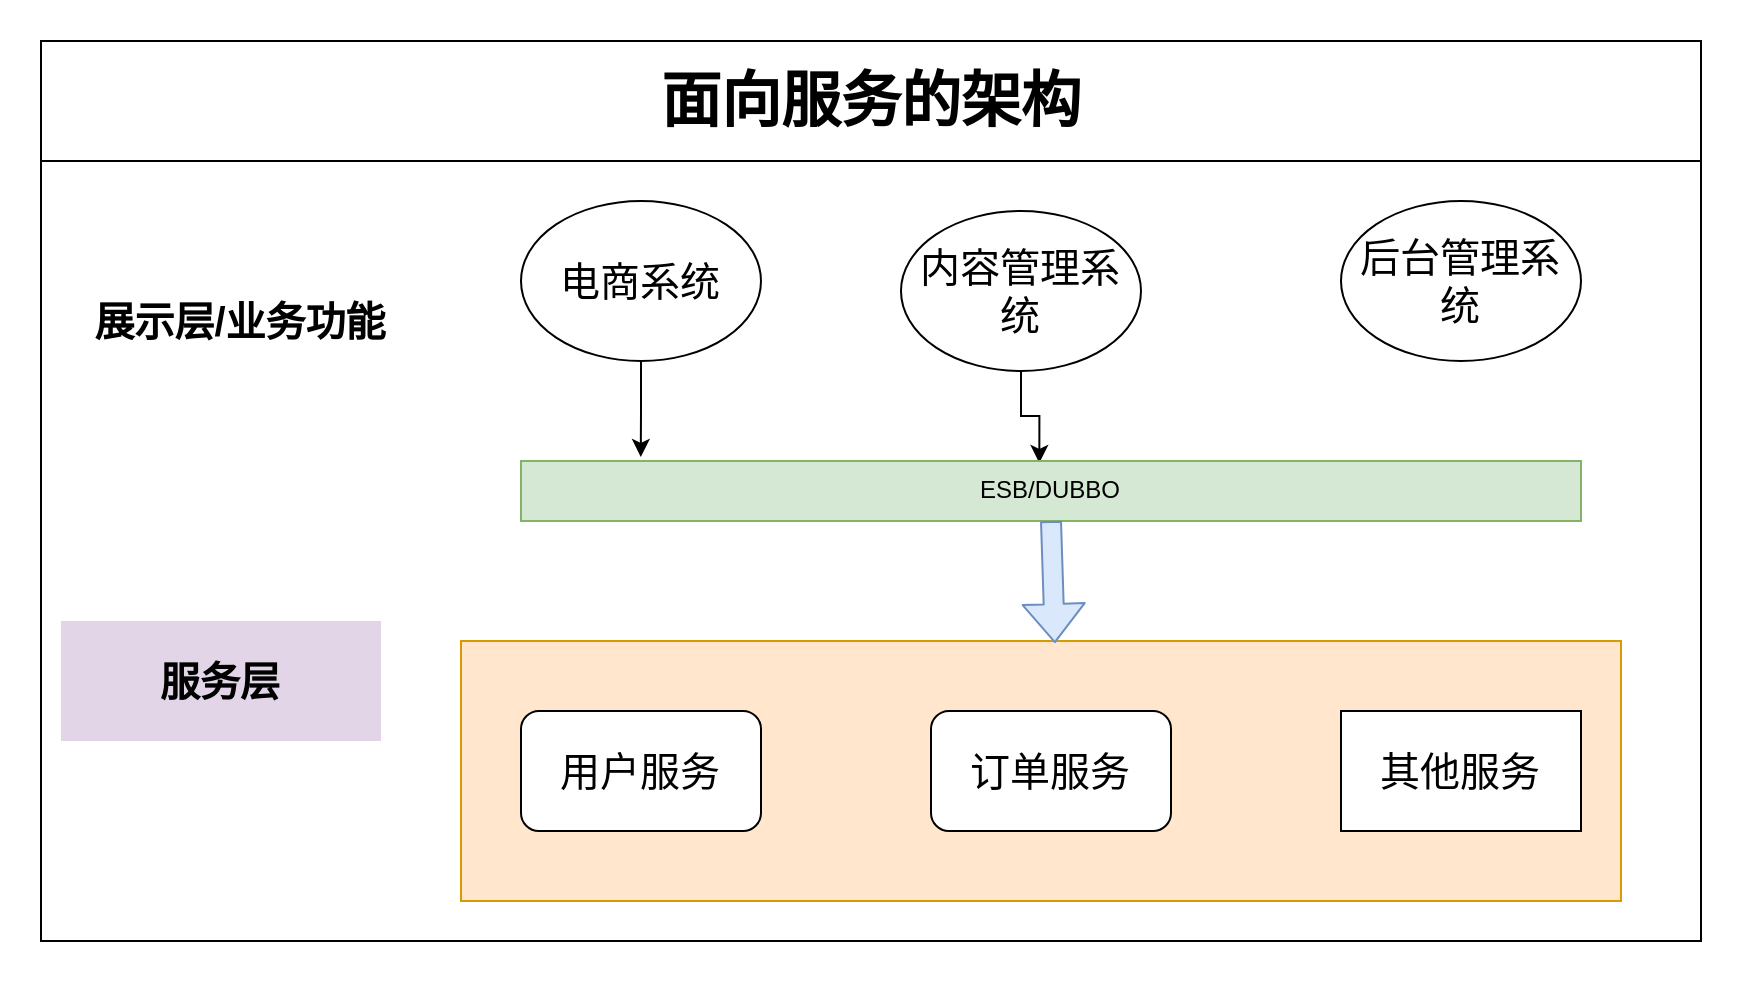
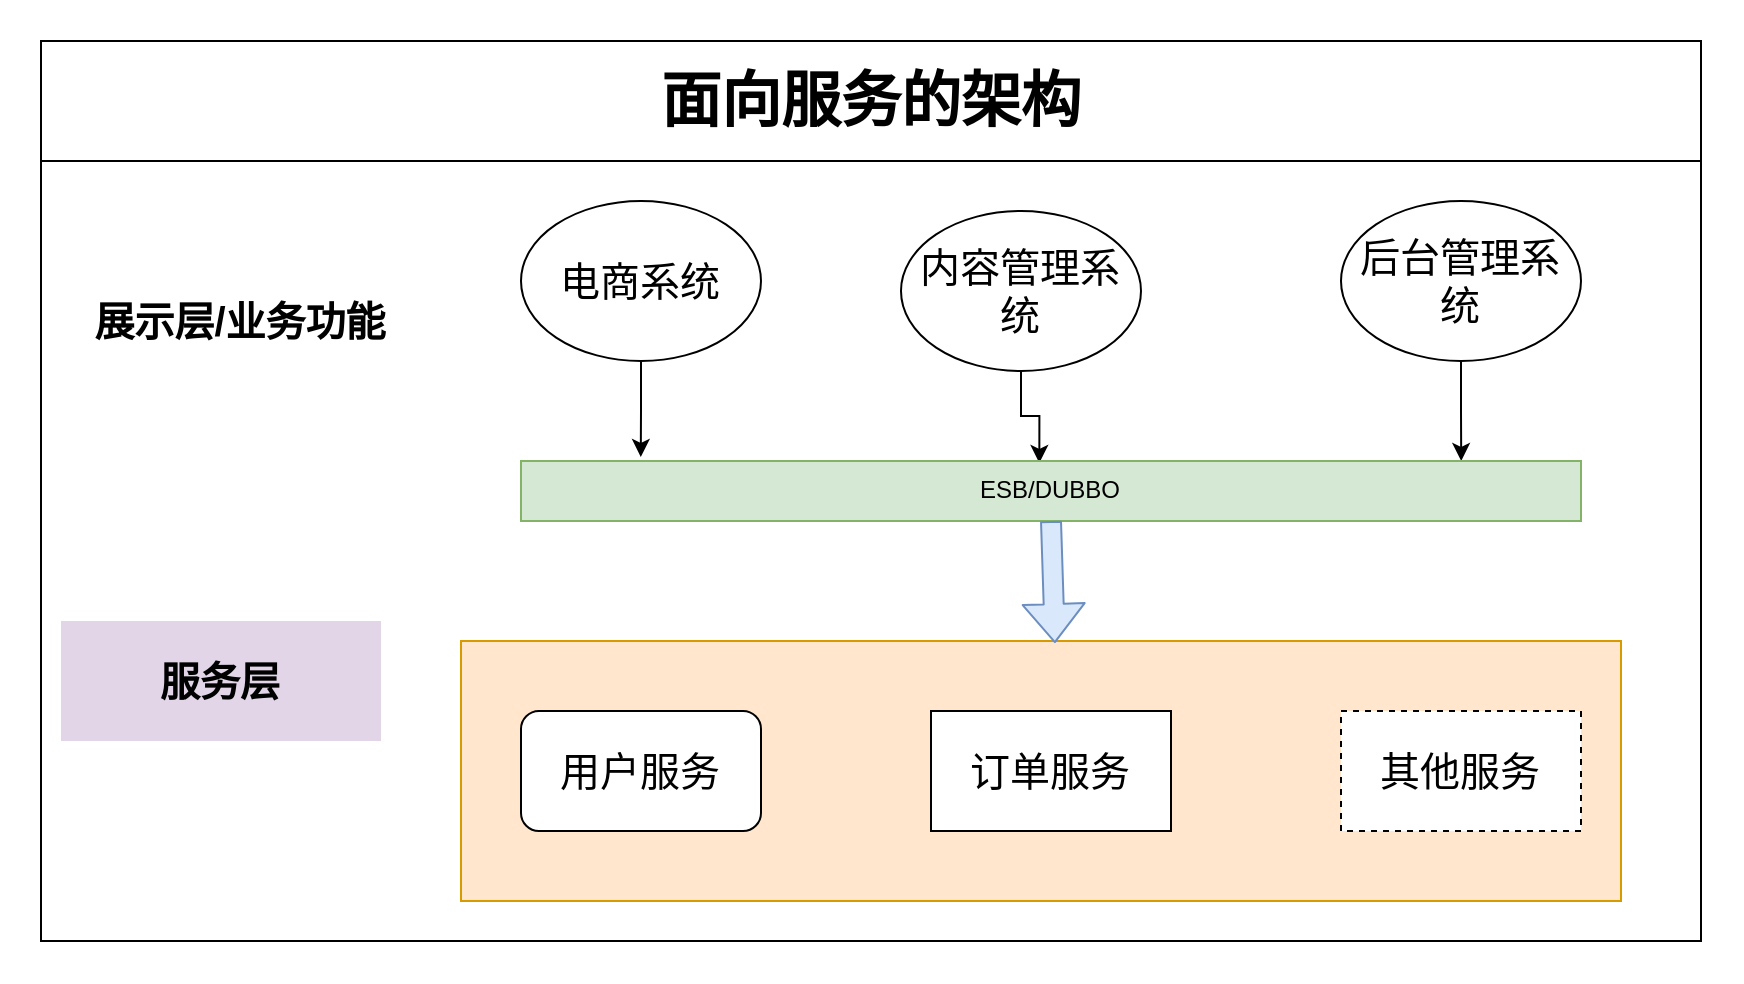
none -> (1461, 404)
(1051, 771) -> (1051, 771)
(1461, 771) -> (1461, 771)
